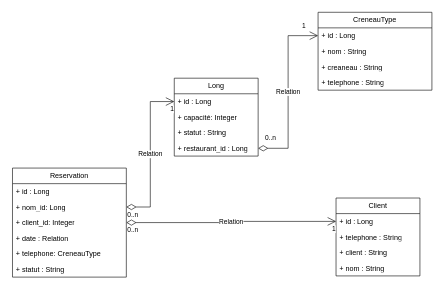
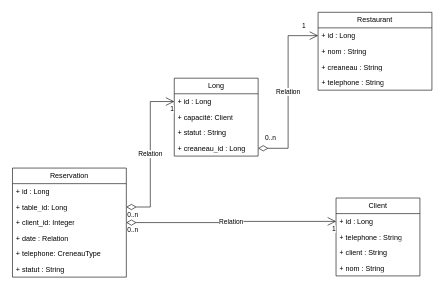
(375, 20) -> (375, 20)
(212, 118) -> (209, 118)
(217, 154) -> (214, 149)
(40, 208) -> (43, 208)
